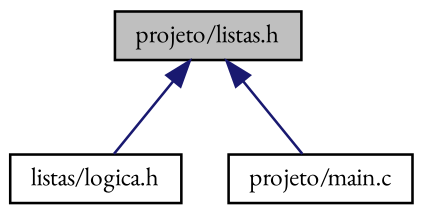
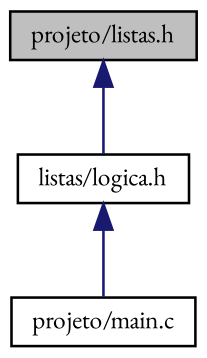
(273, 118) -> (103, 264)
